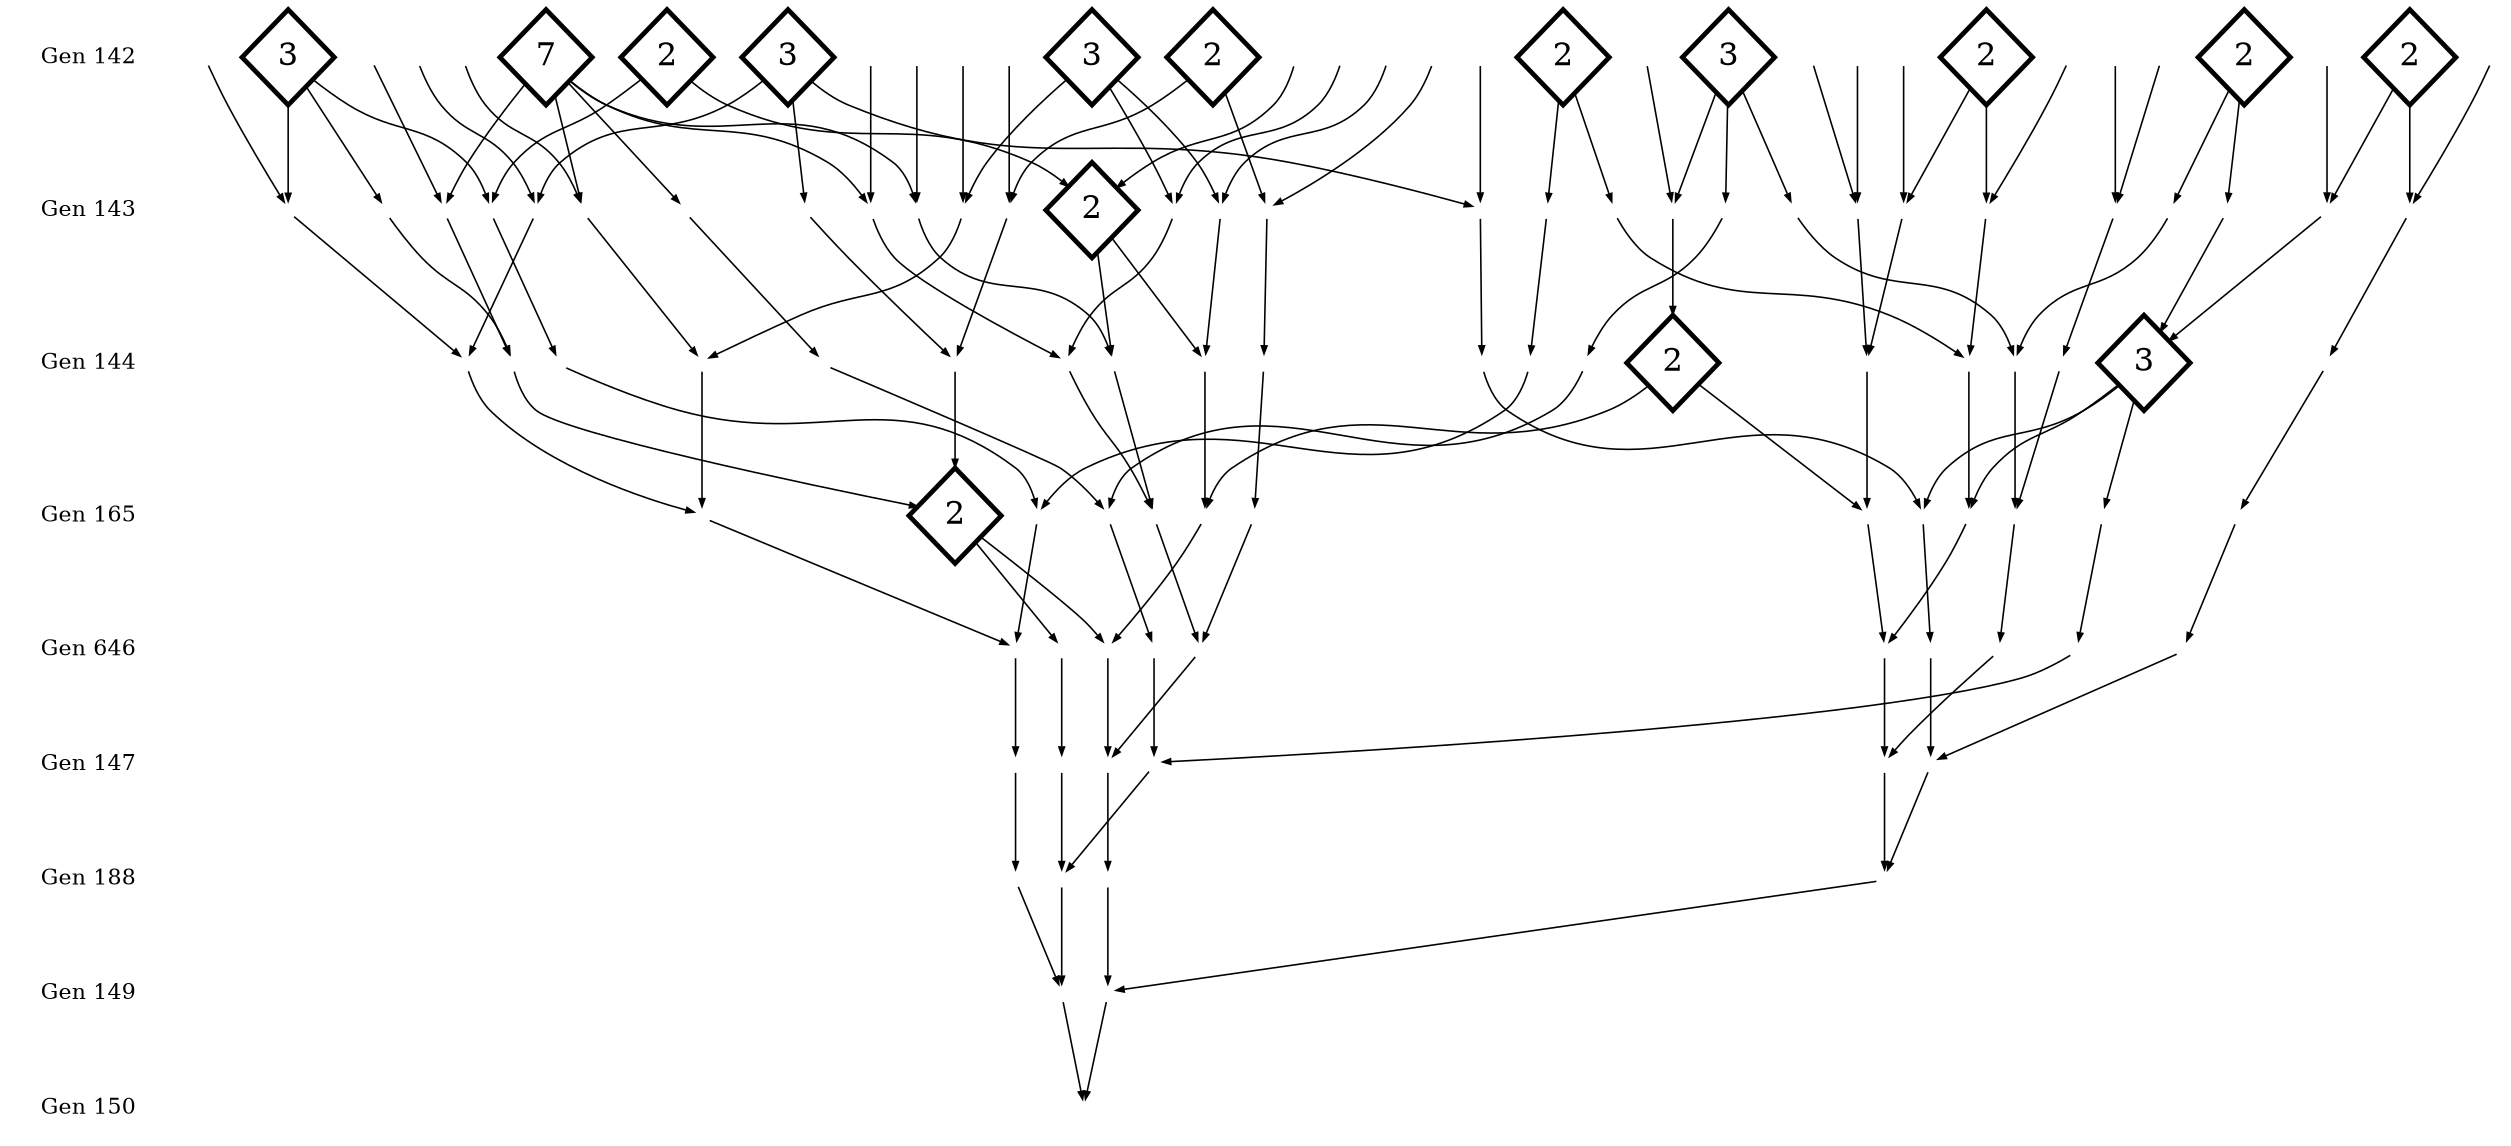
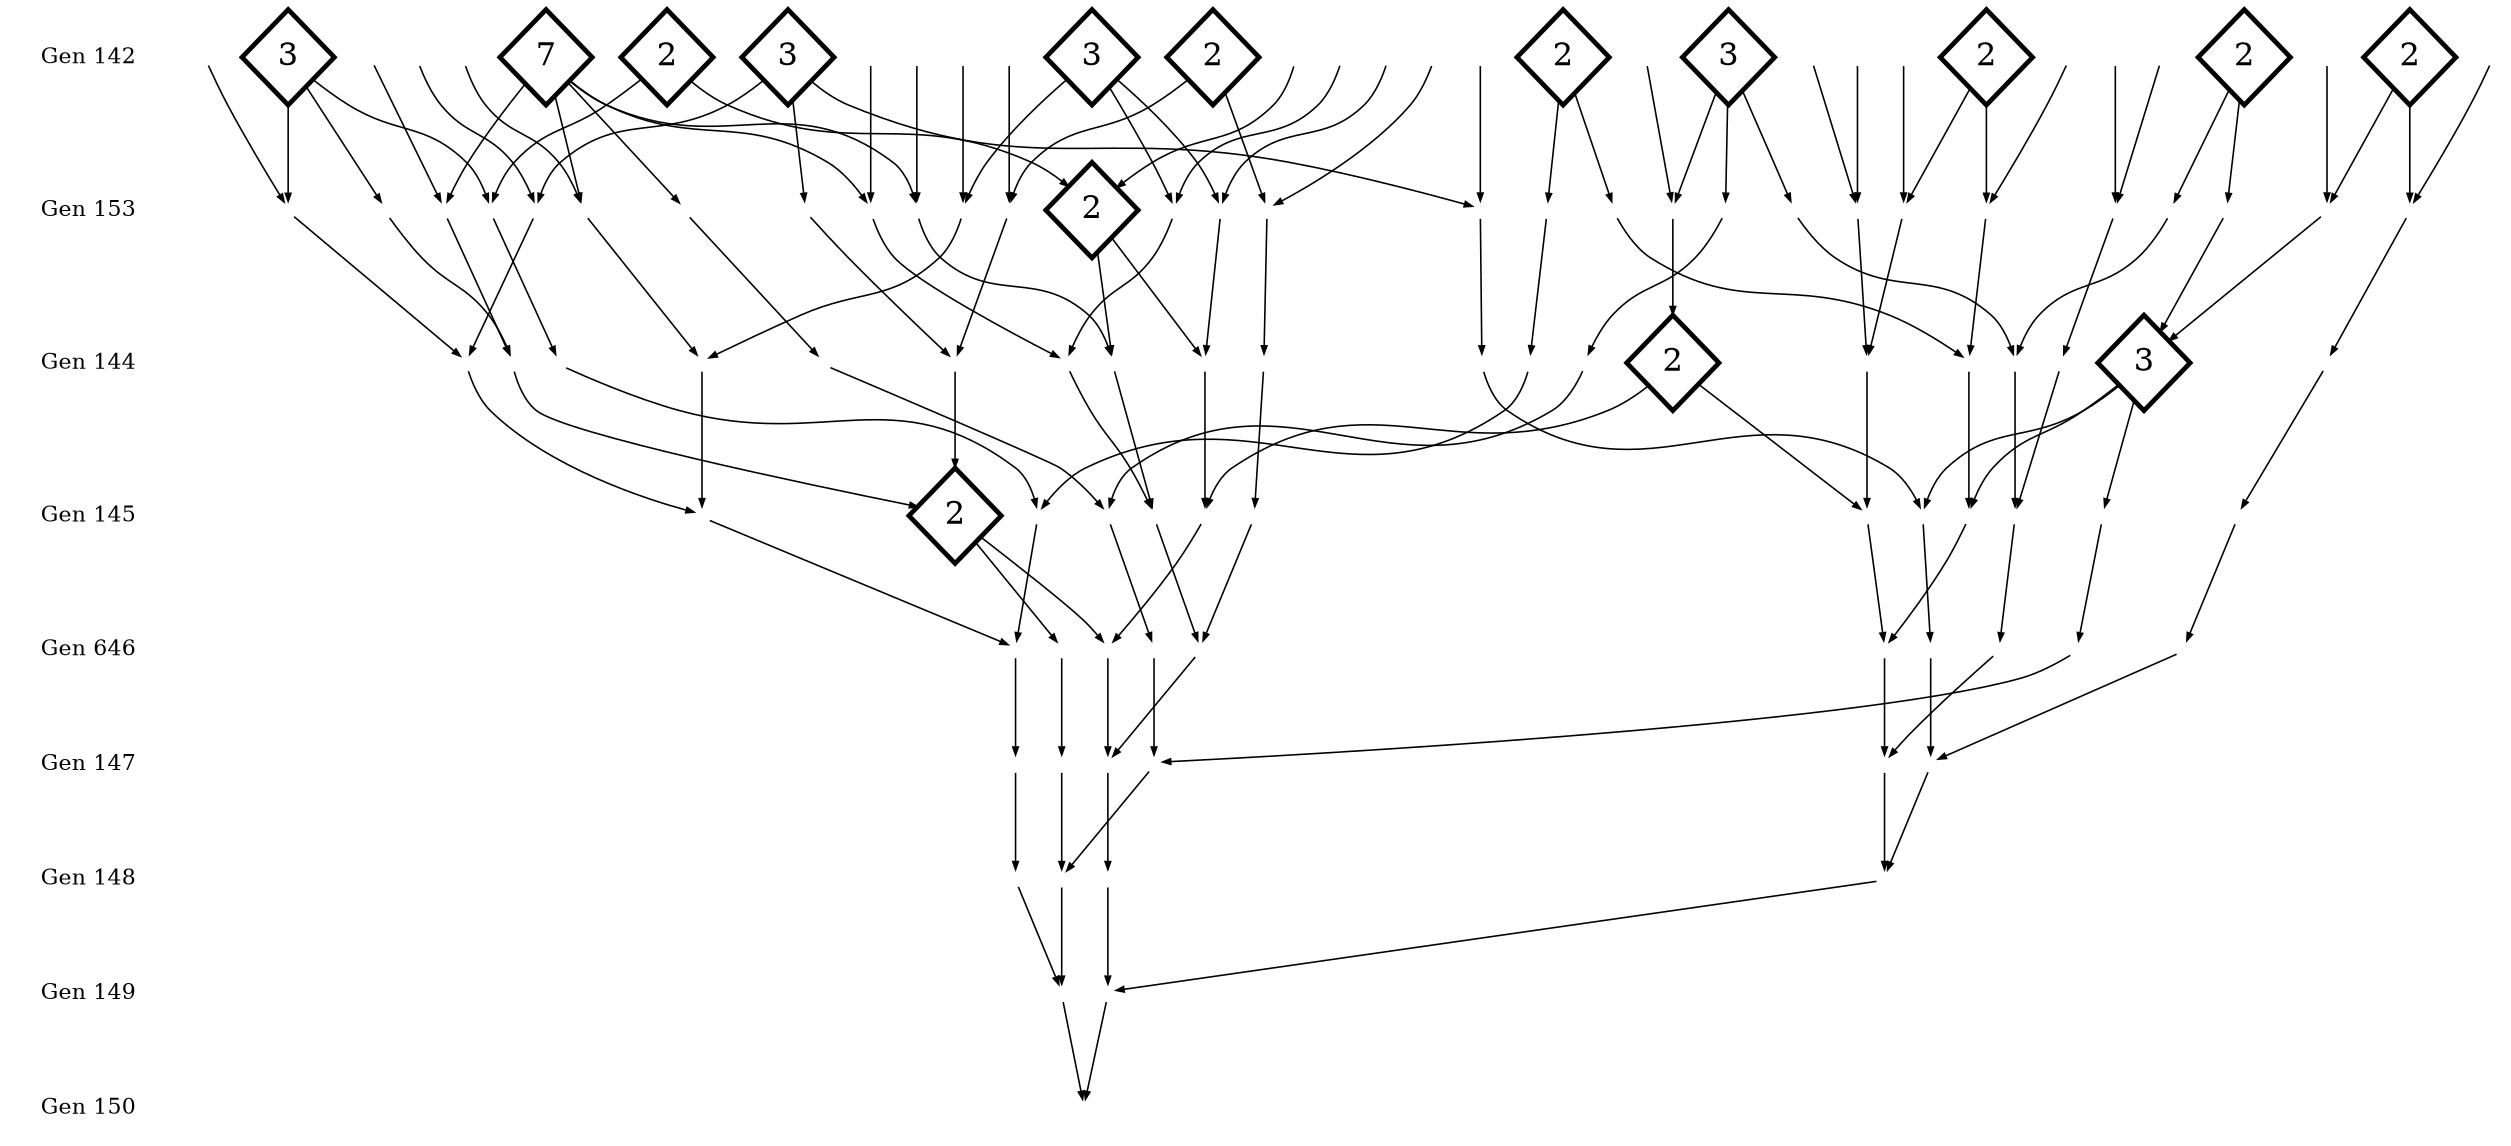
(89, 210) -> (89, 210)
(89, 516) -> (89, 516)
(89, 879) -> (89, 879)
